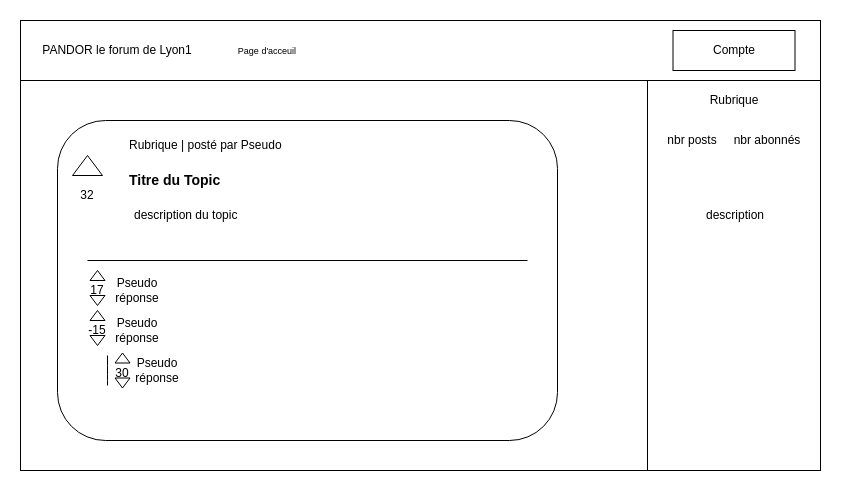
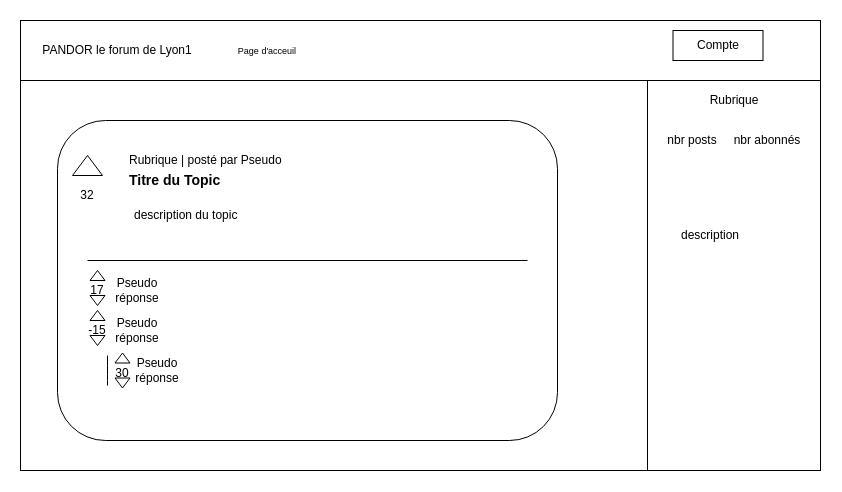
(734, 51) -> (718, 46)
(223, 146) -> (223, 161)
(735, 216) -> (710, 236)
